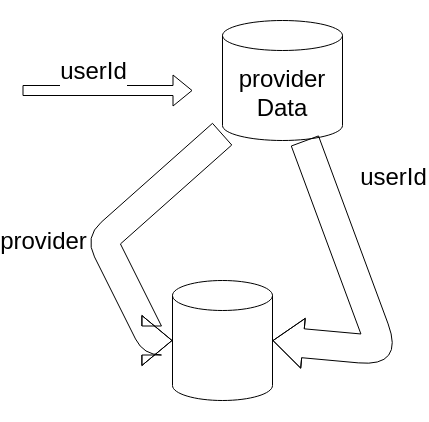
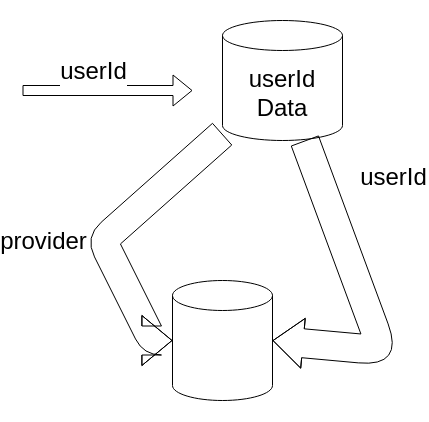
(283, 94) -> (283, 94)
